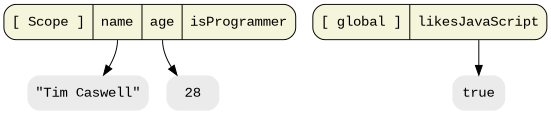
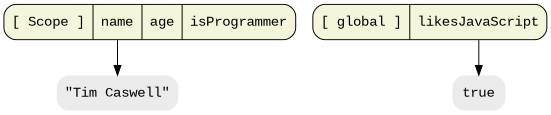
(193, 93) -> none
